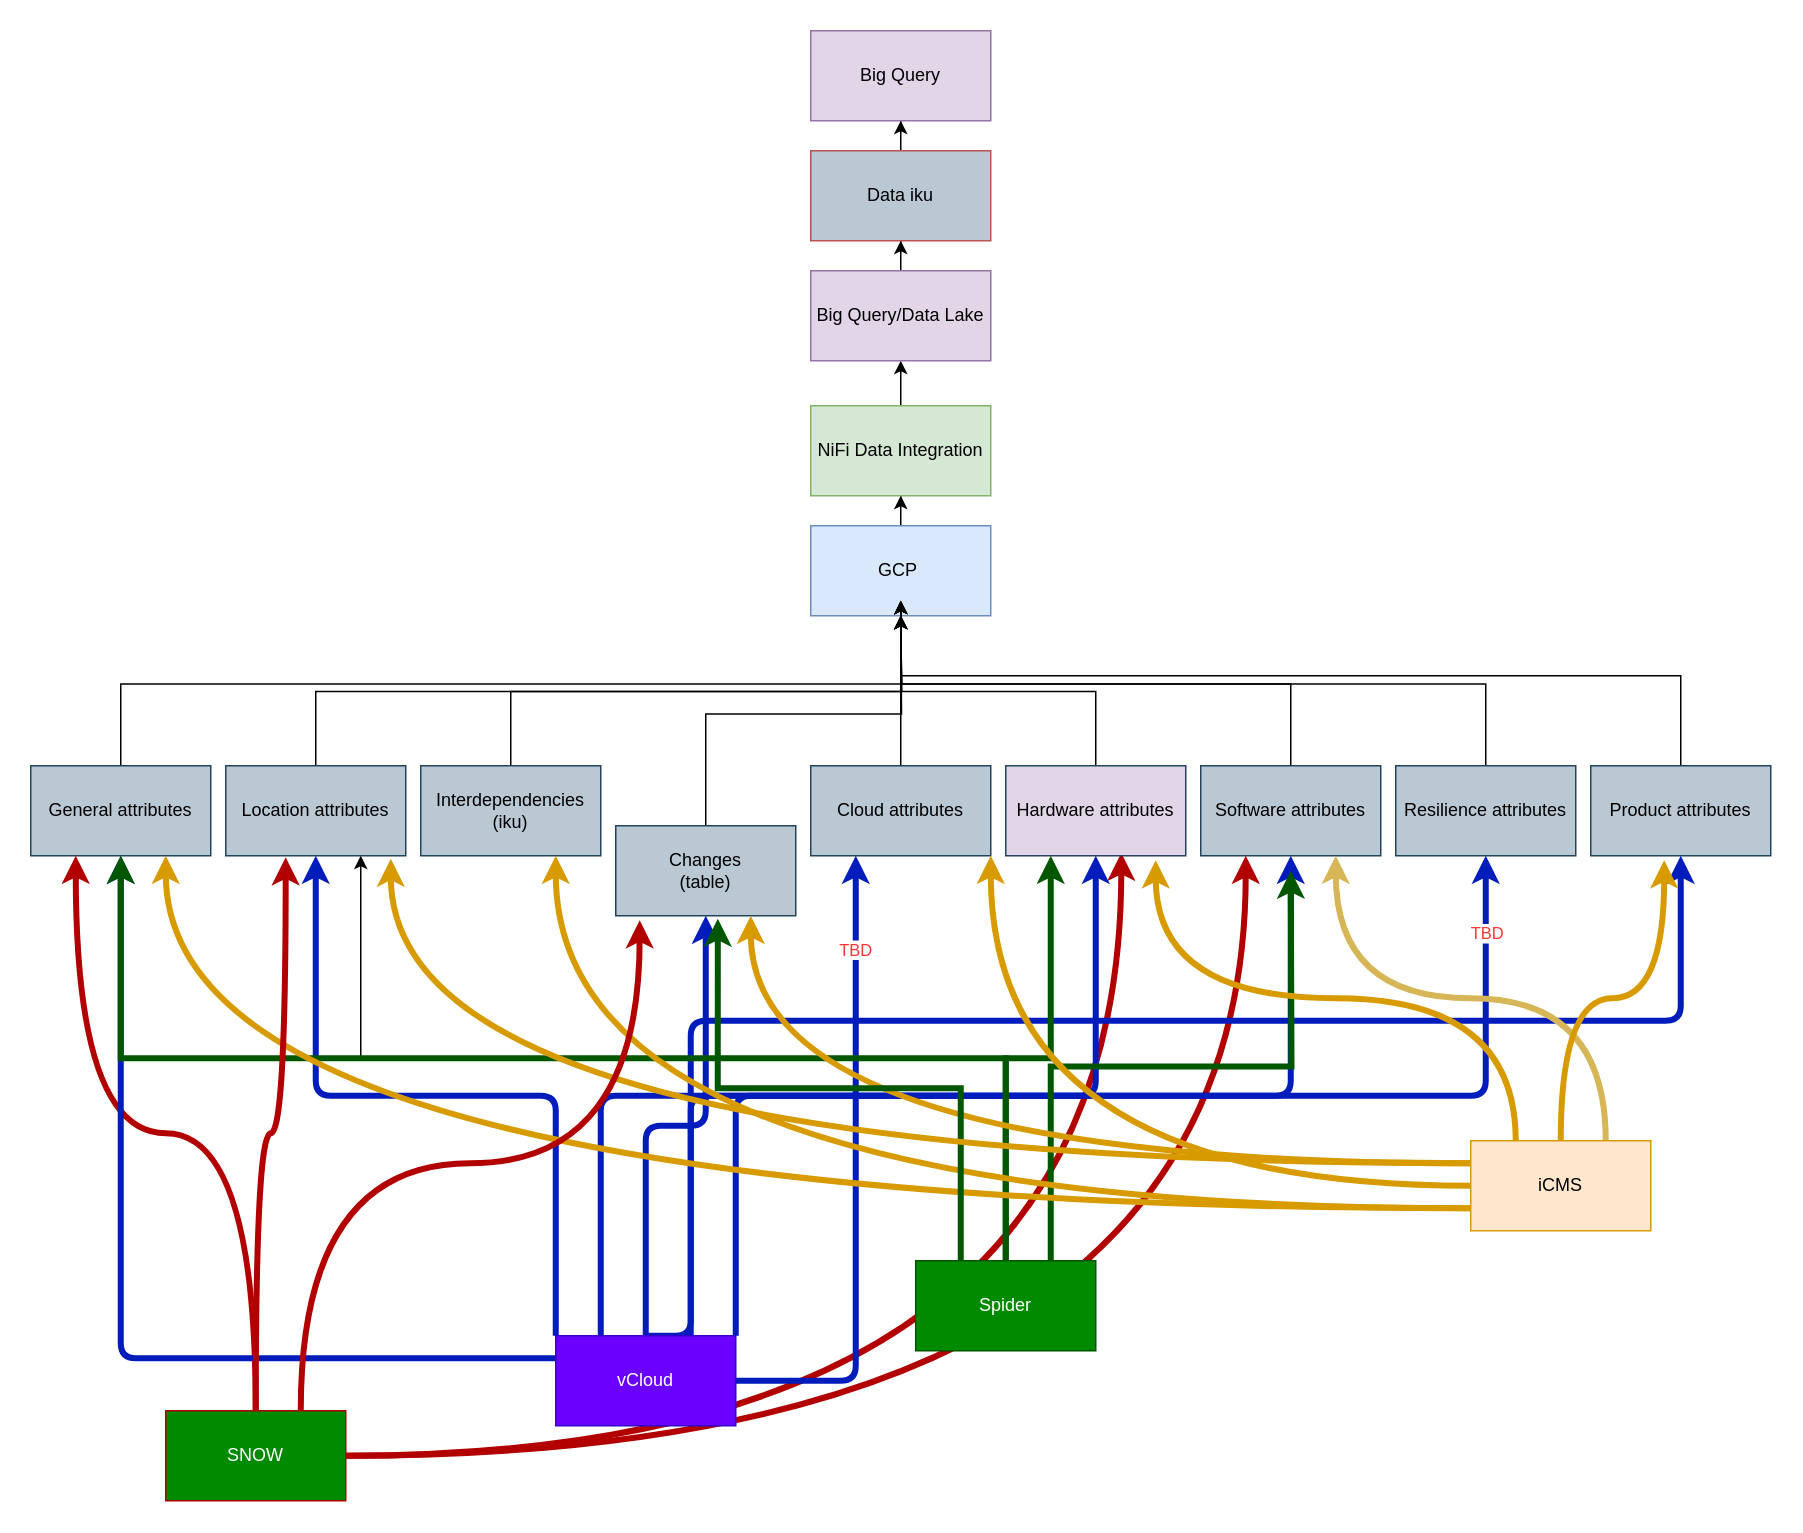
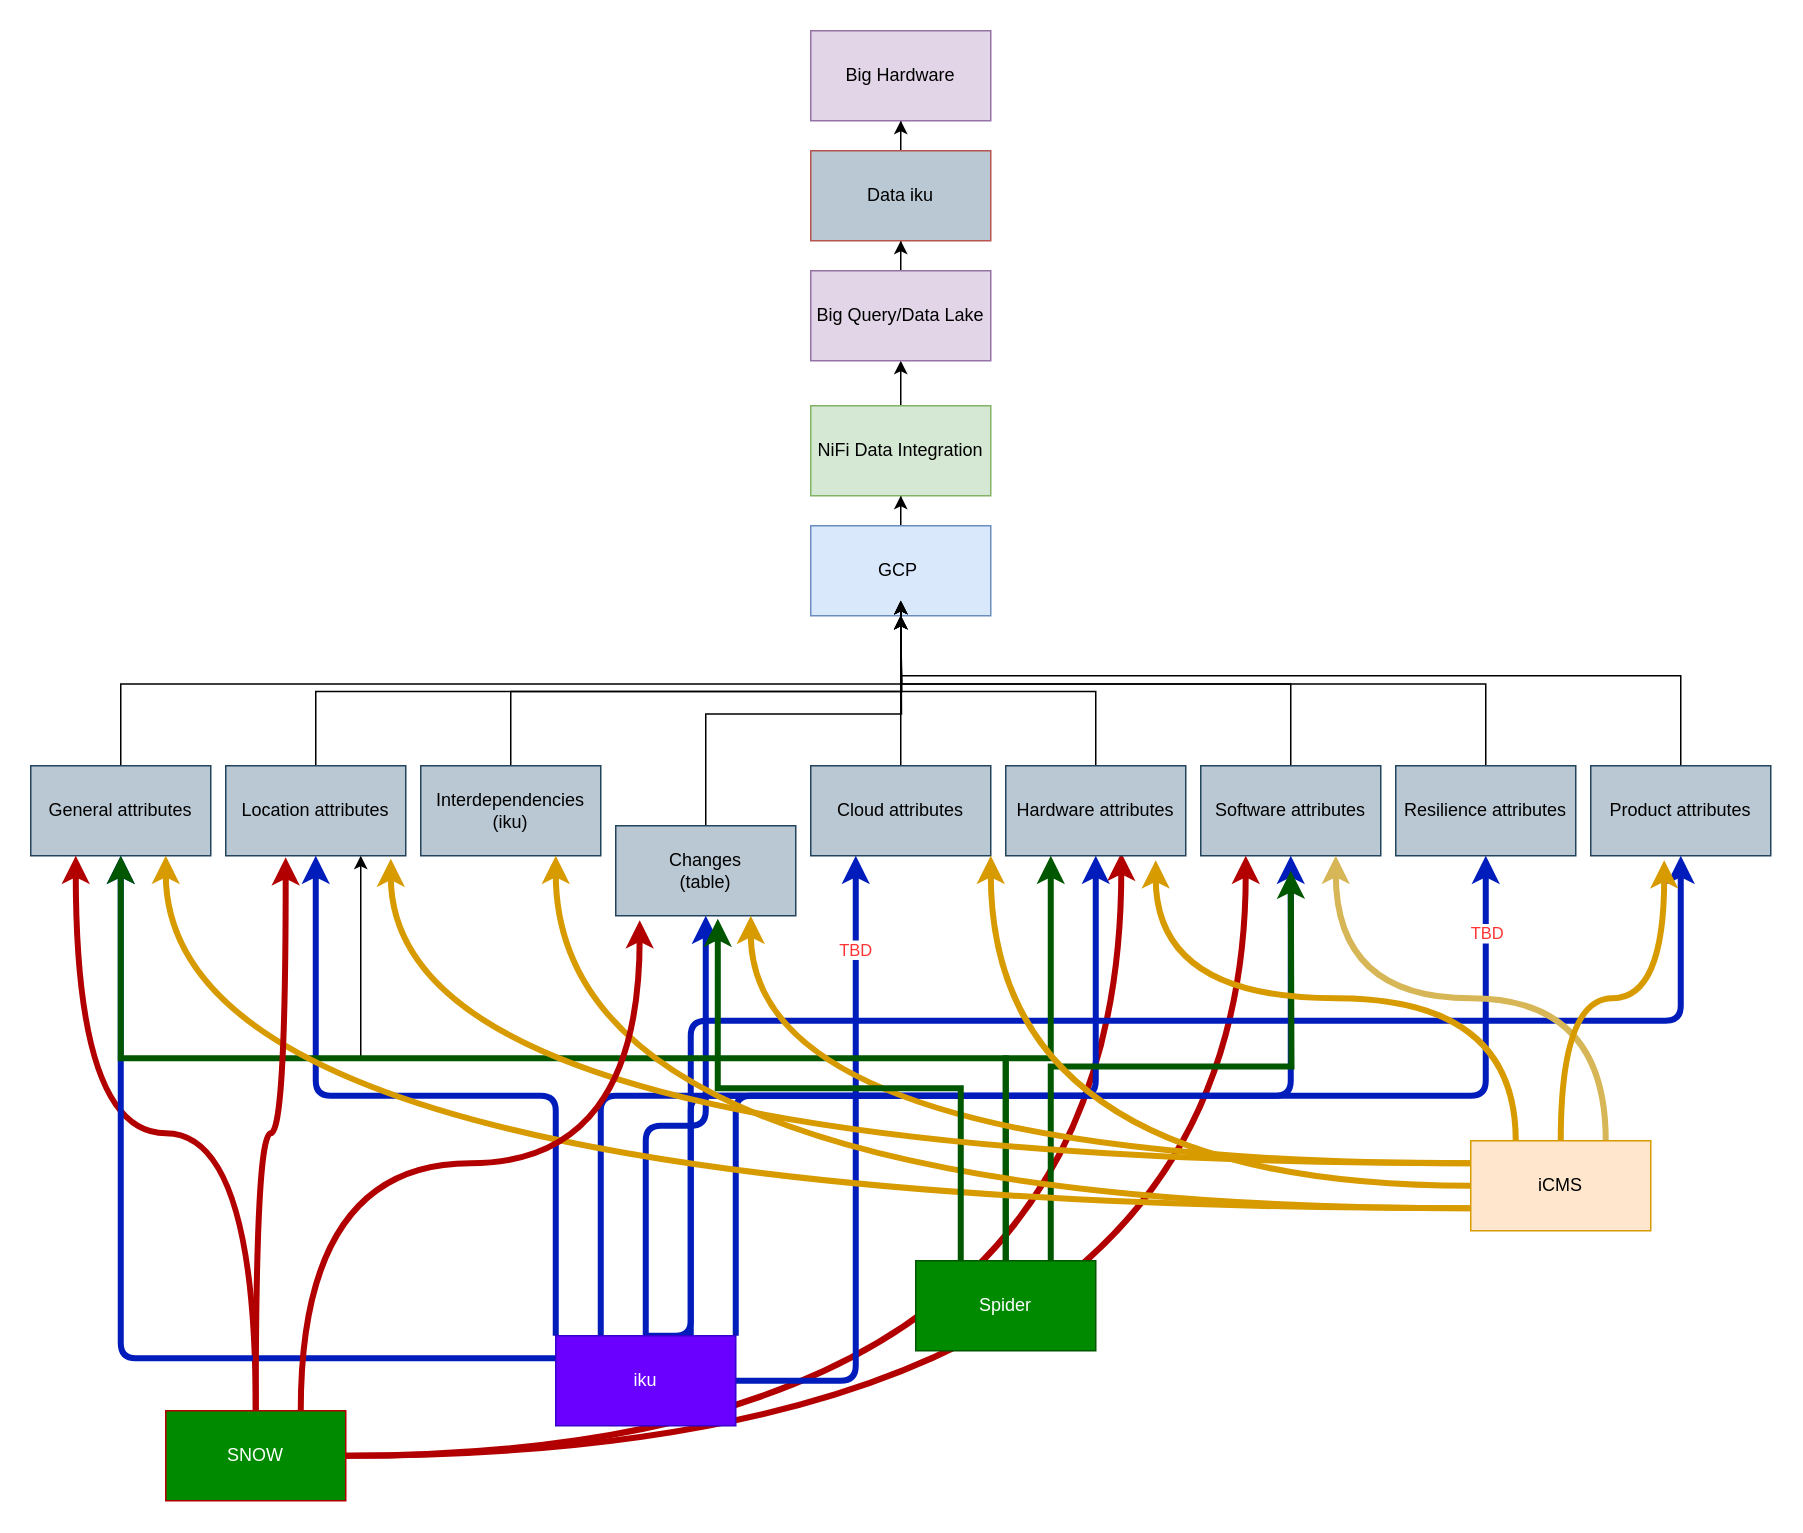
(901, 76) -> (901, 76)
(1096, 811) -> (1096, 811)
(646, 1381) -> (646, 1381)
